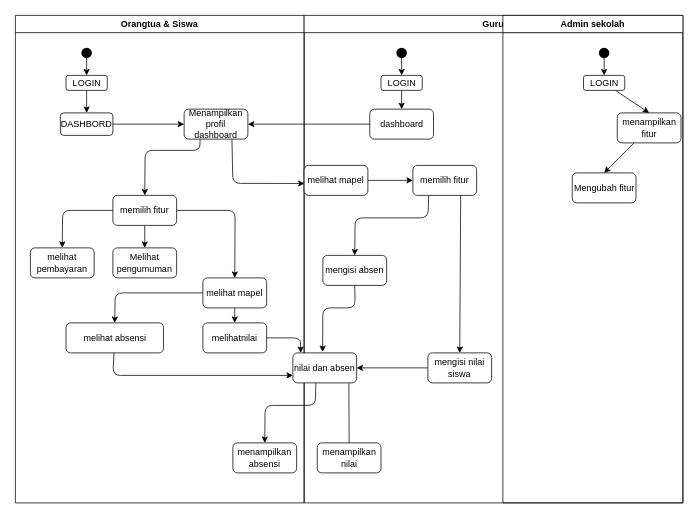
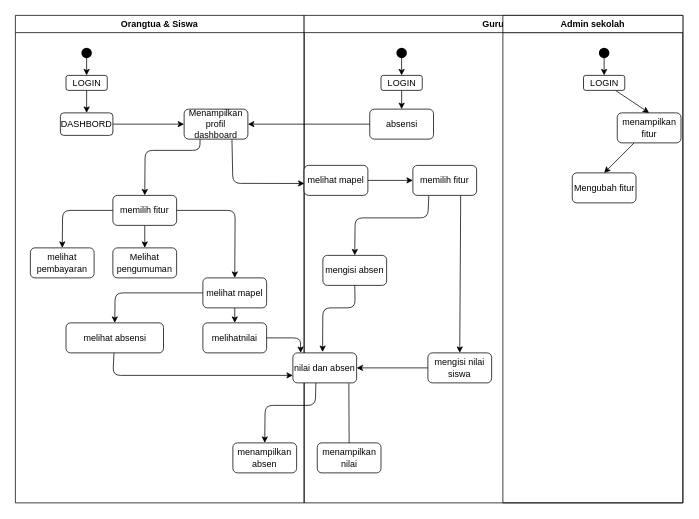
(402, 124) -> (402, 124)
(265, 458) -> (265, 458)
